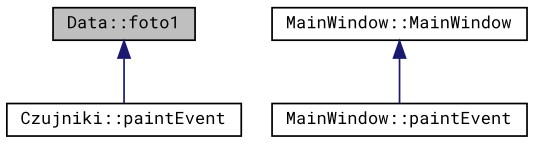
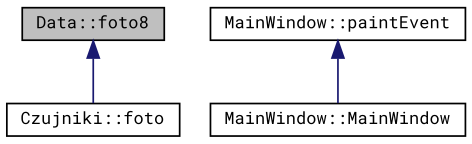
(124, 24) -> (93, 24)
(400, 81) -> (338, 81)
(124, 120) -> (93, 120)
